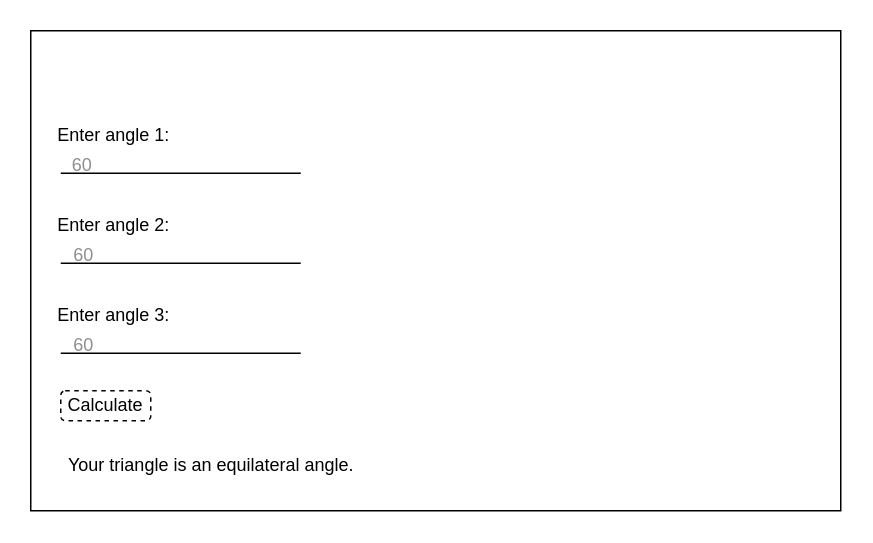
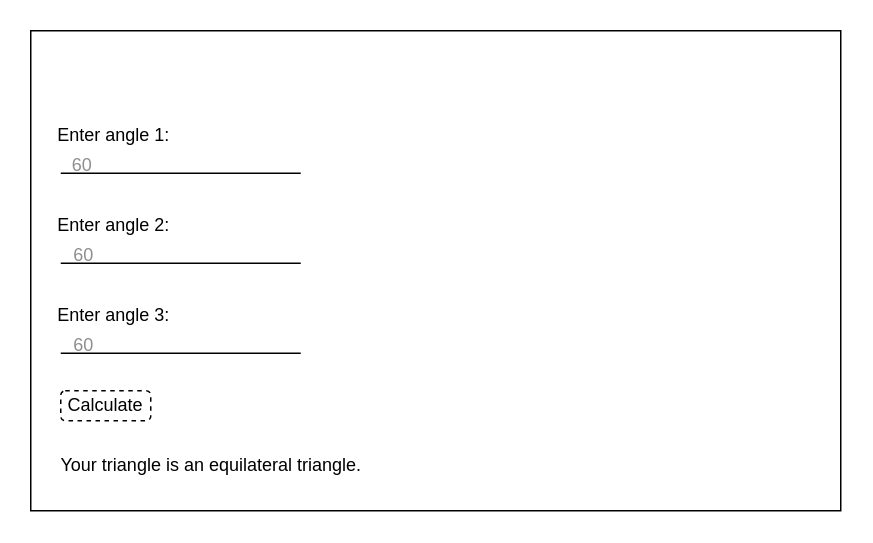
(212, 466) -> (212, 466)
